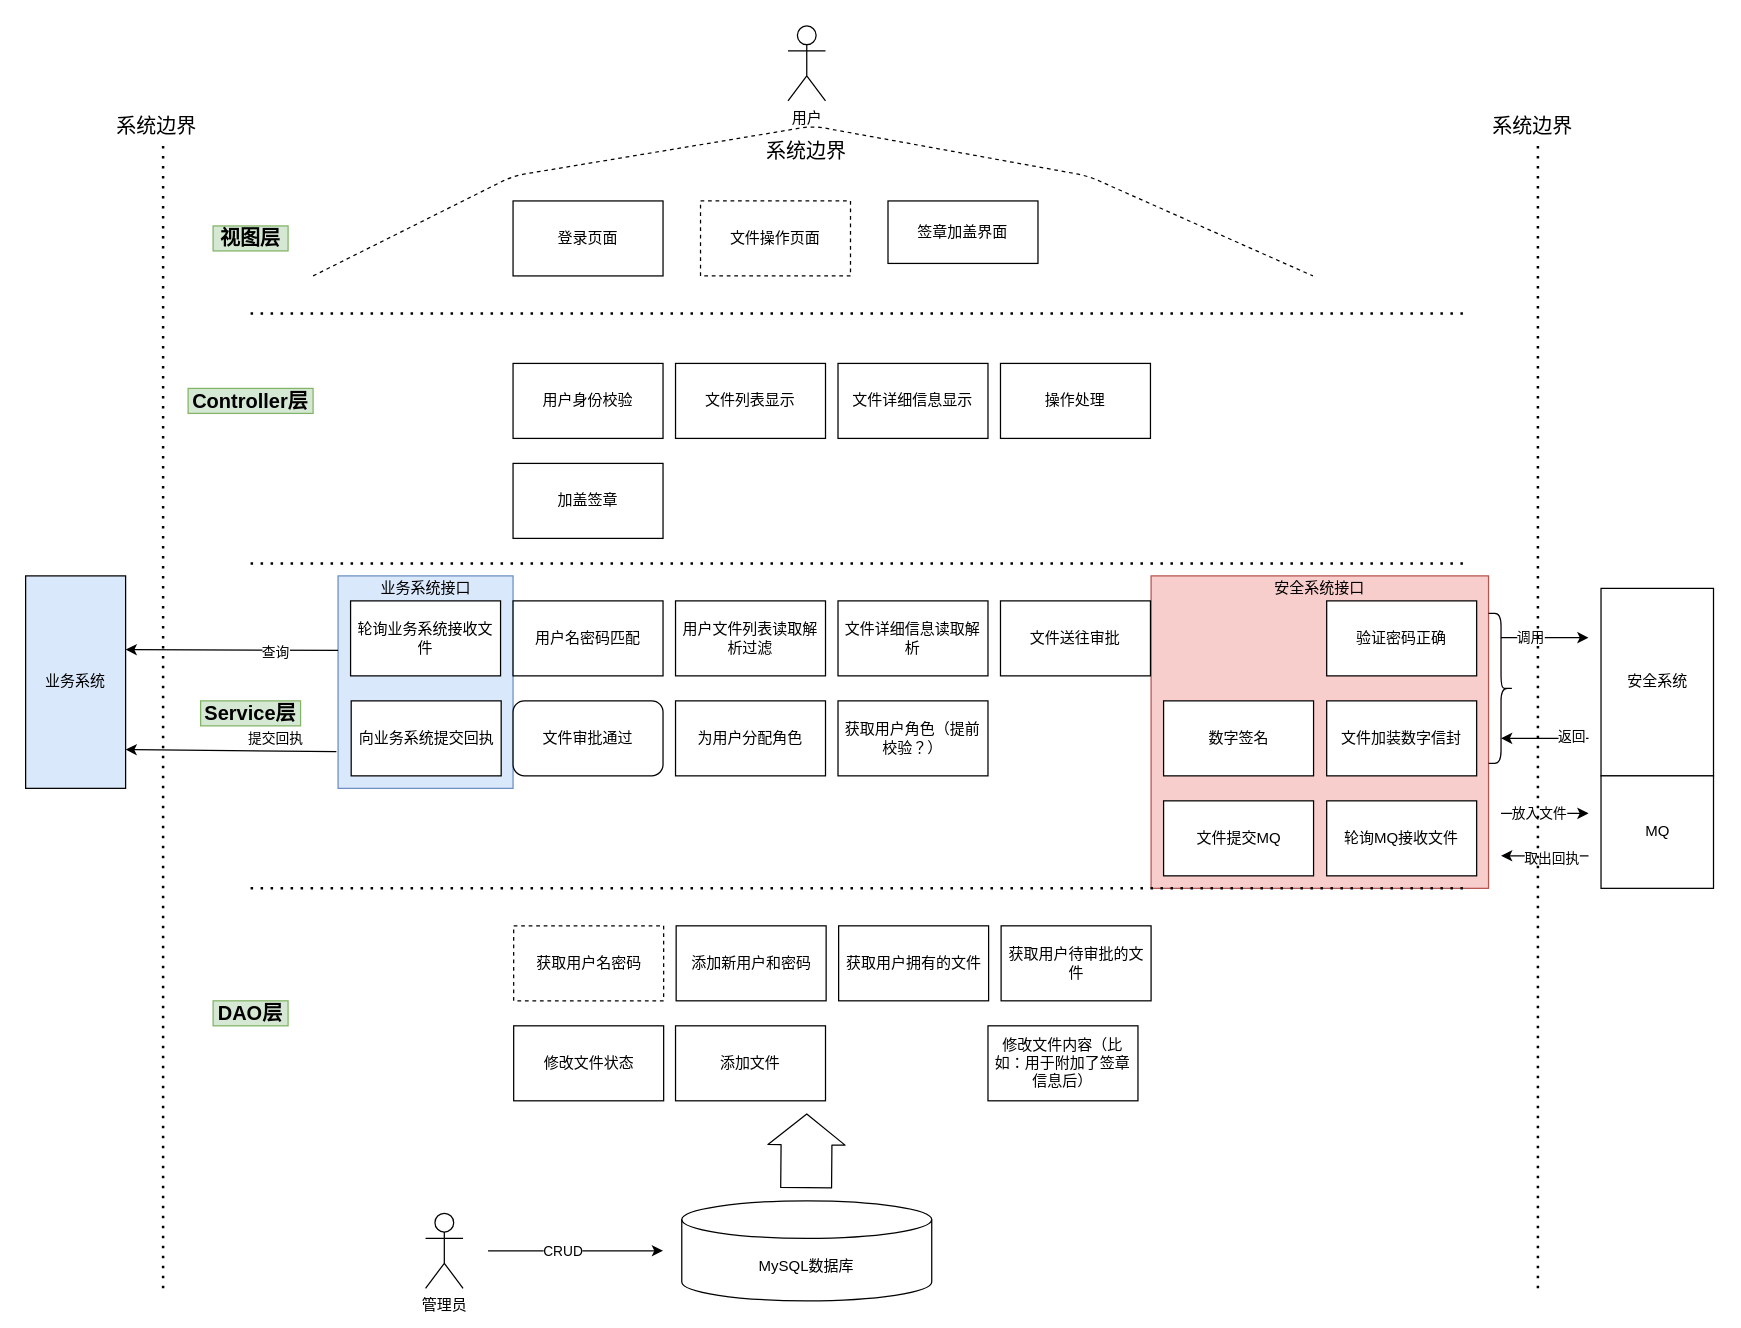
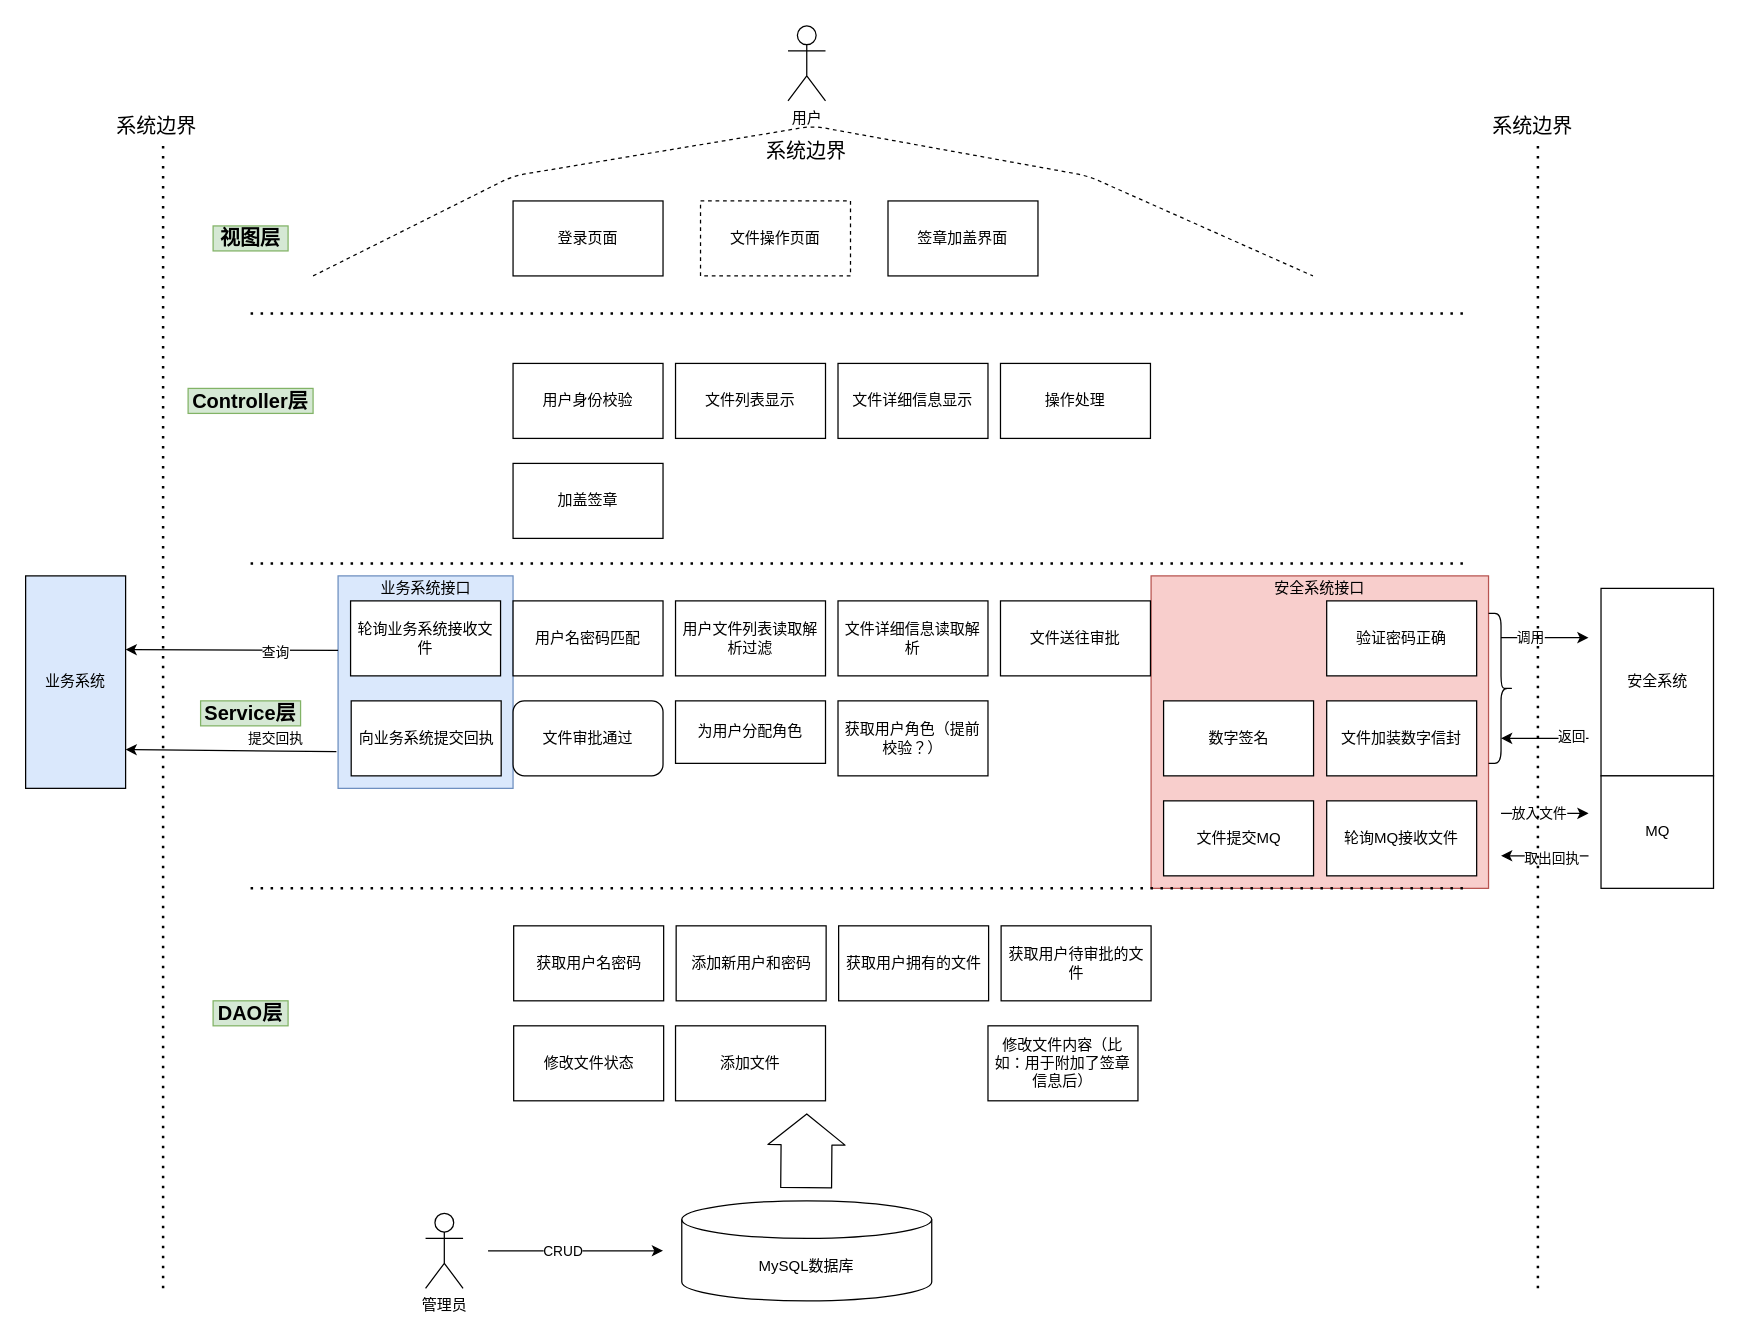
(963, 232) -> (963, 238)
(751, 738) -> (751, 732)
(589, 963) -> (589, 963)
